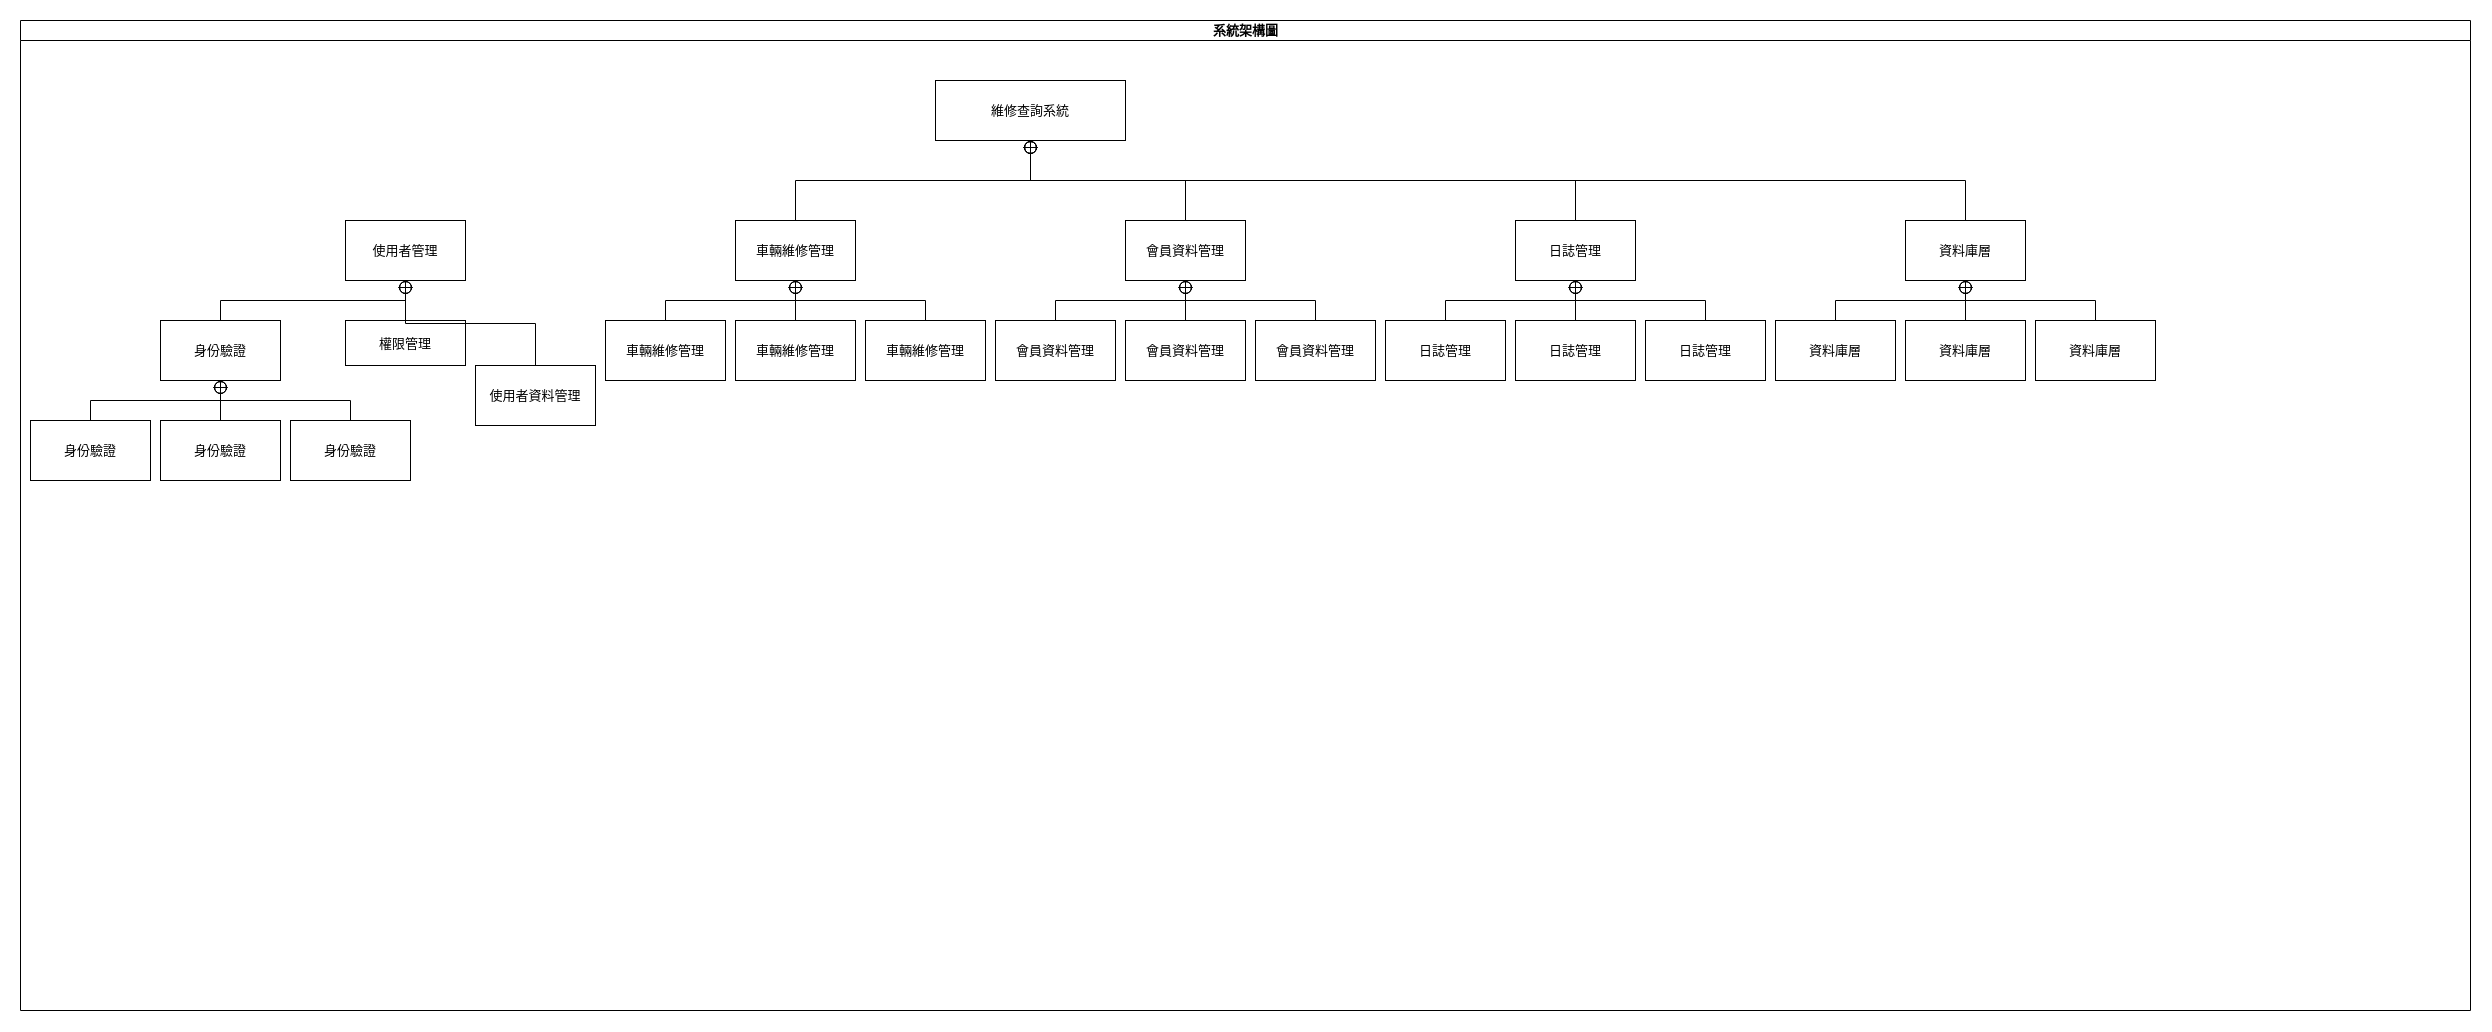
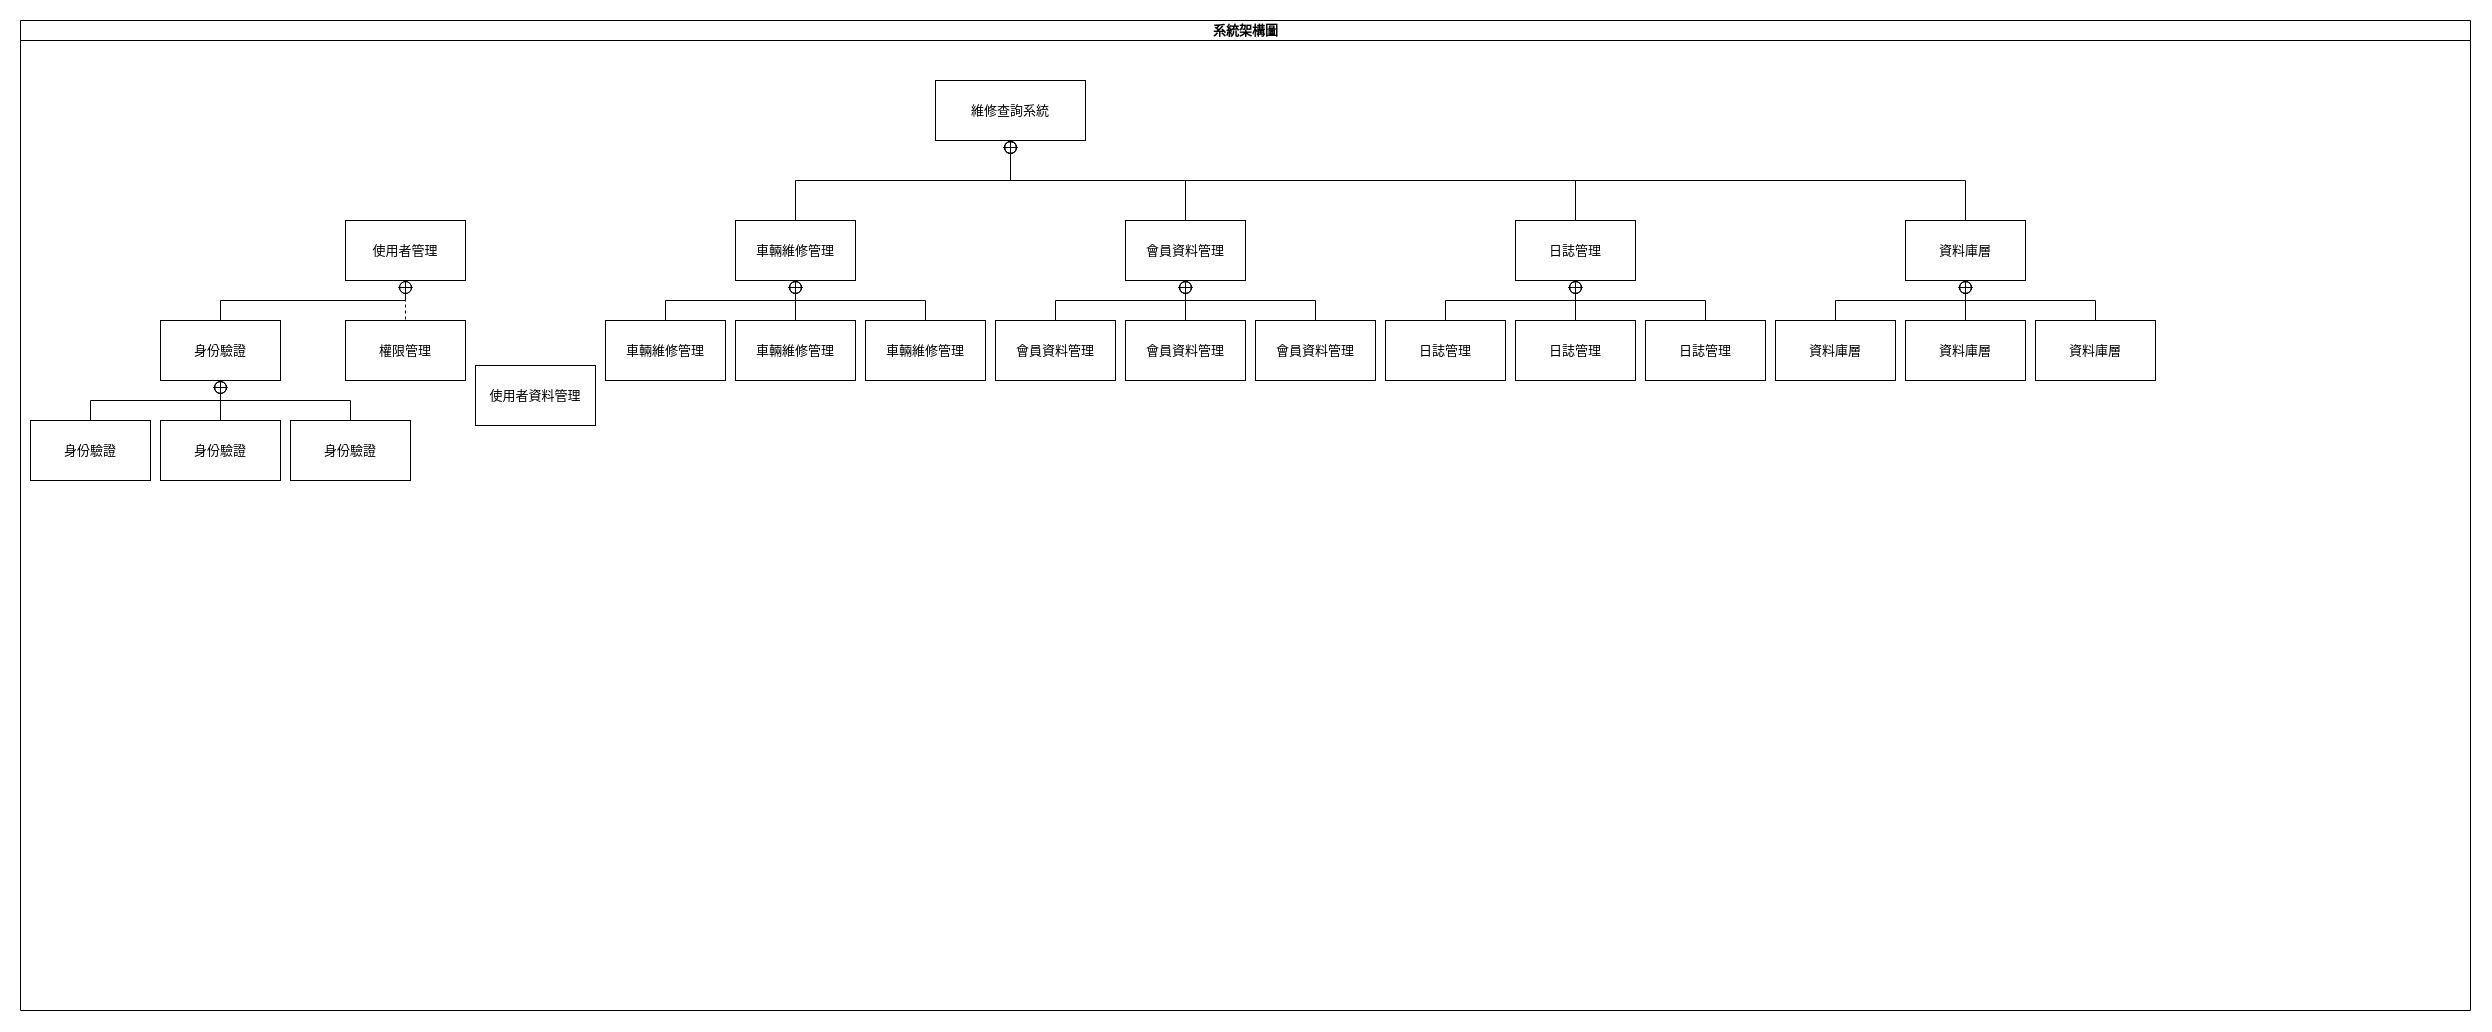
(1031, 111) -> (1011, 111)
(491, 324) -> none
(406, 343) -> (406, 351)
